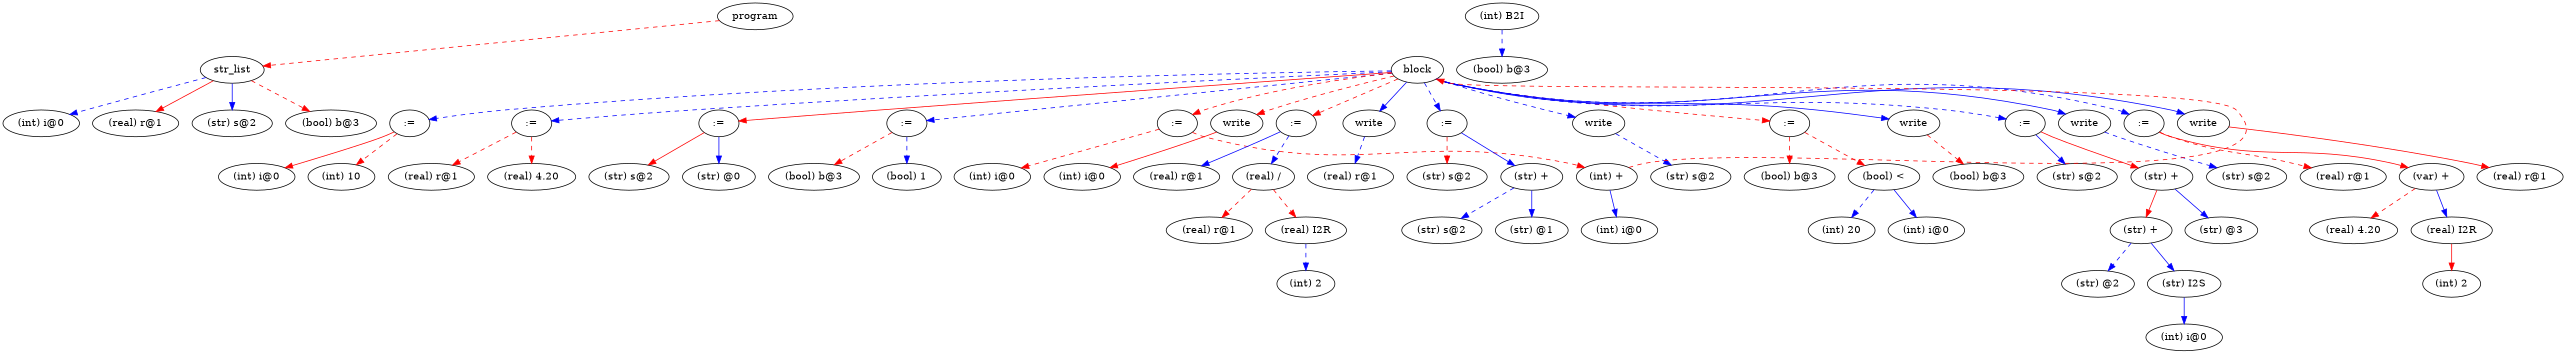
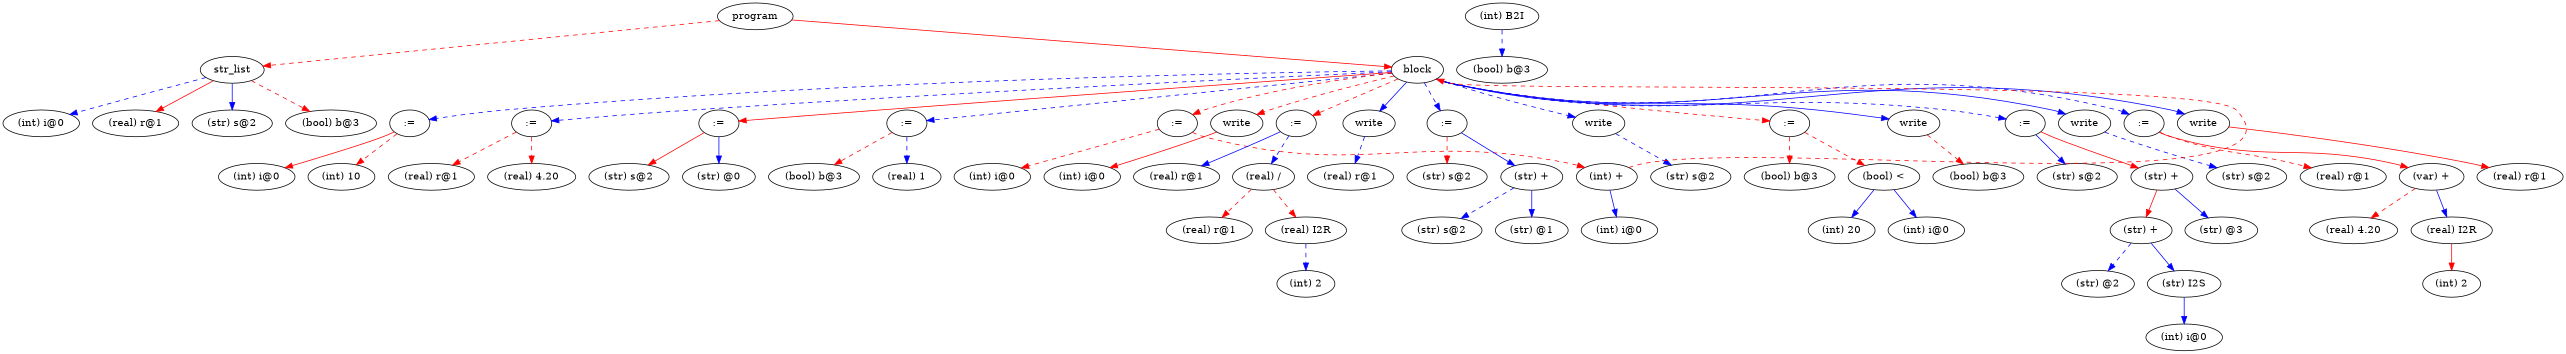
none -> (1088, 43)
(907, 177) -> (907, 177)
(1865, 201) -> (1865, 201)
